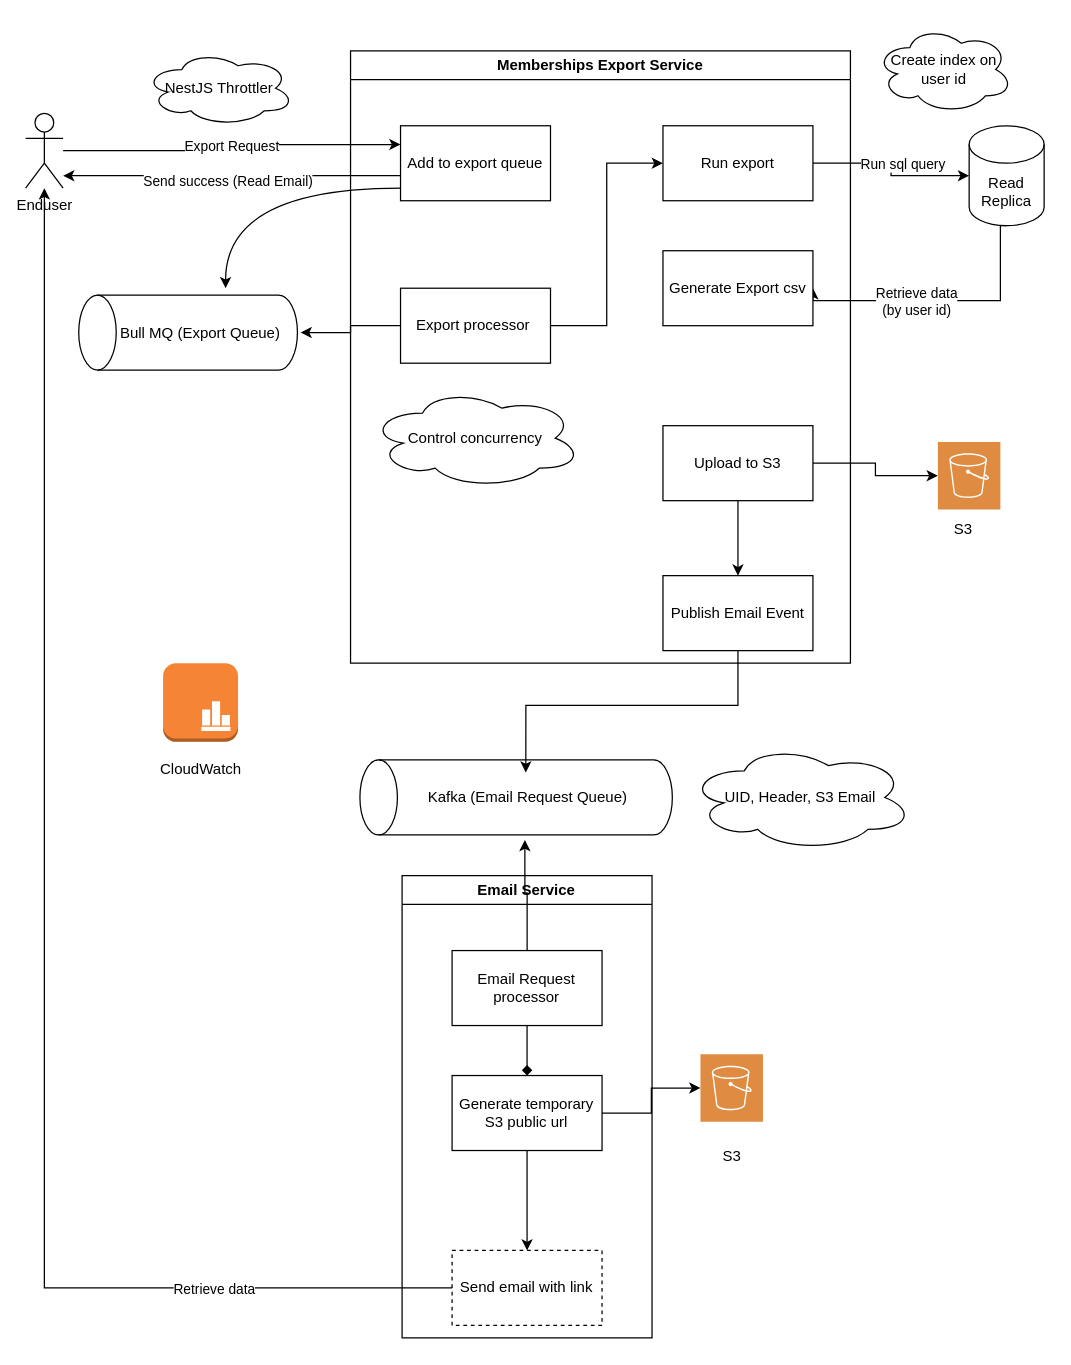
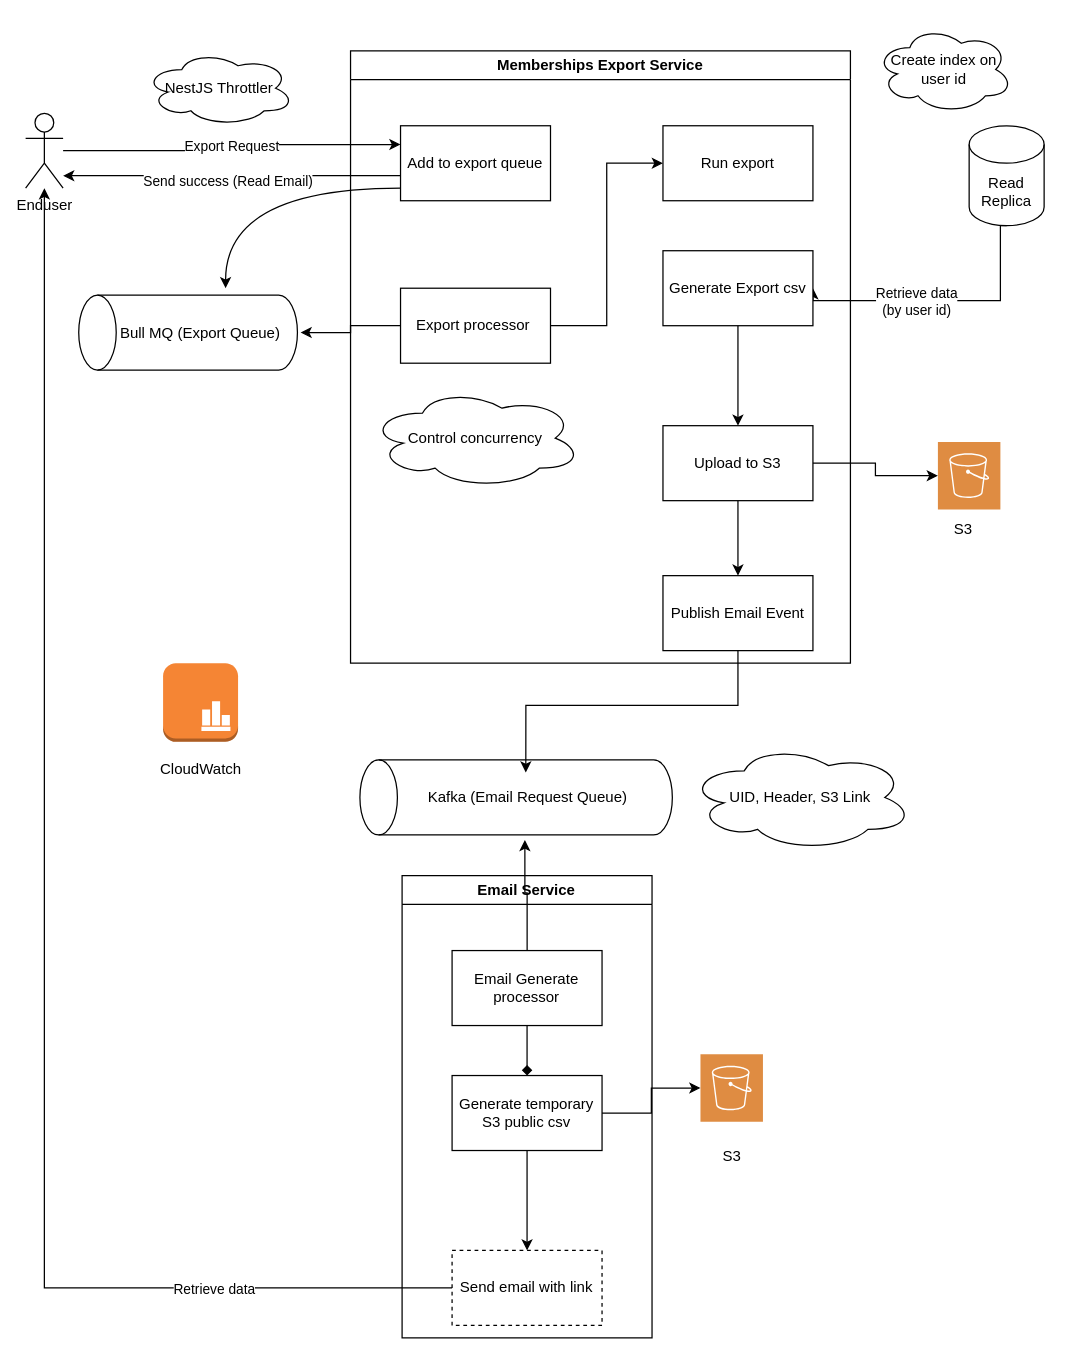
(891, 165) -> none
none -> (738, 372)
(801, 798) -> (801, 798)
(527, 988) -> (527, 988)
(527, 1113) -> (527, 1113)
